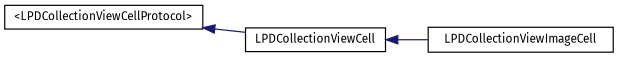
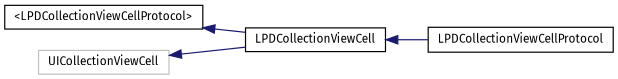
(521, 40) -> (521, 40)
none -> (104, 62)
